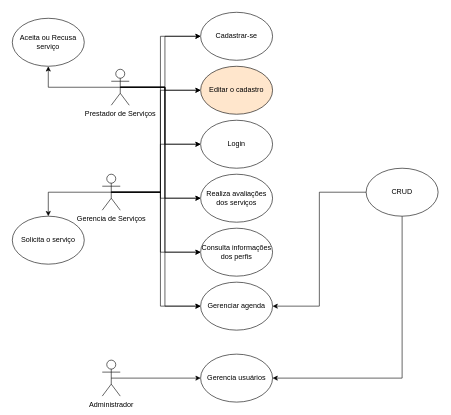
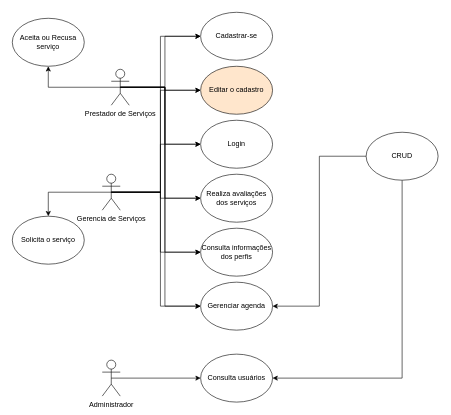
(402, 192) -> (402, 156)
(237, 378) -> (237, 378)
